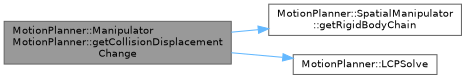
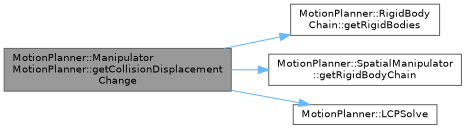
none -> (365, 20)
